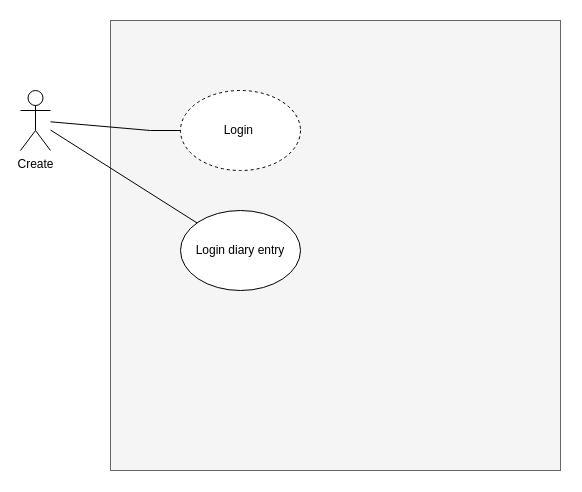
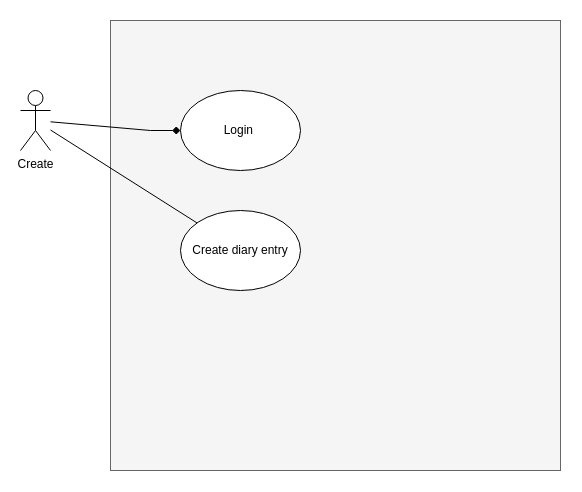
(176, 131) -> (172, 131)
(241, 131) -> (241, 131)
(241, 251) -> (241, 251)
